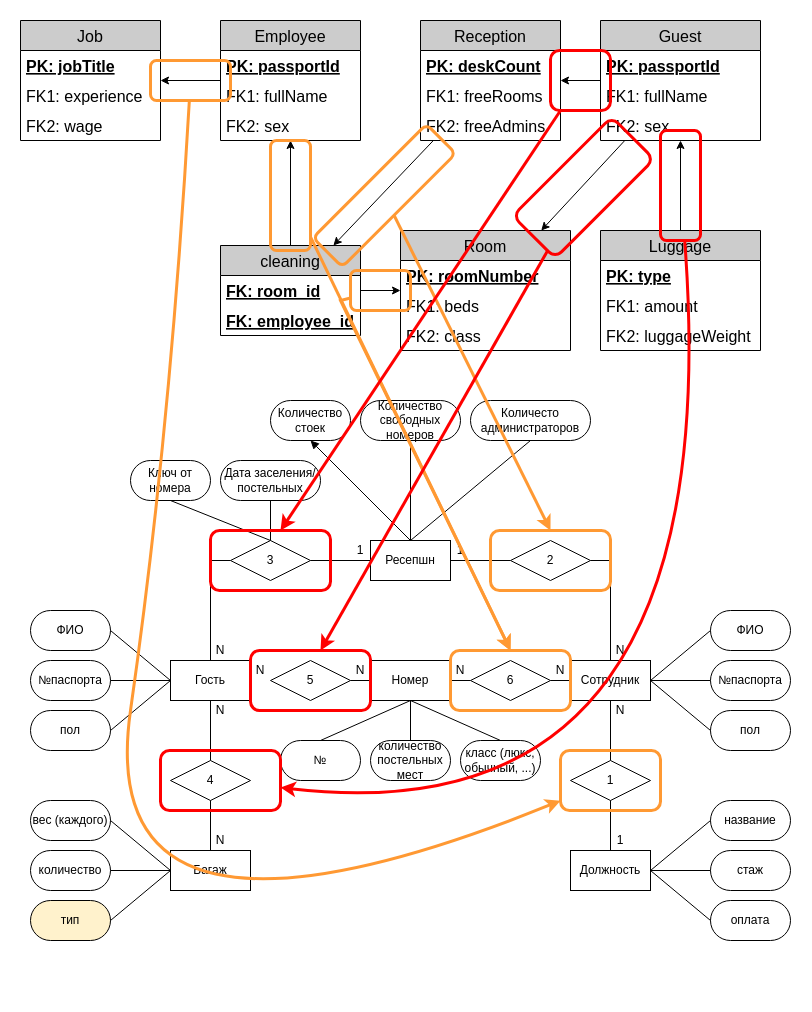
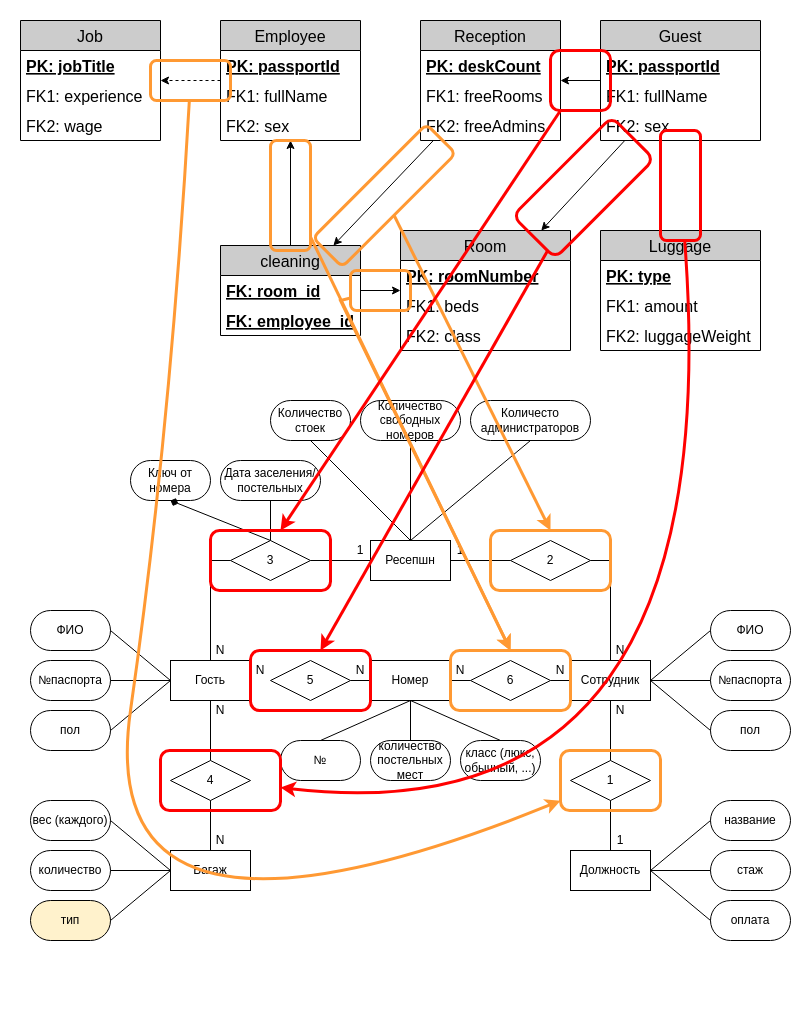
(193, 81) -> (193, 81)
(681, 189) -> none
(317, 447) -> (314, 444)
(175, 502) -> (179, 504)
